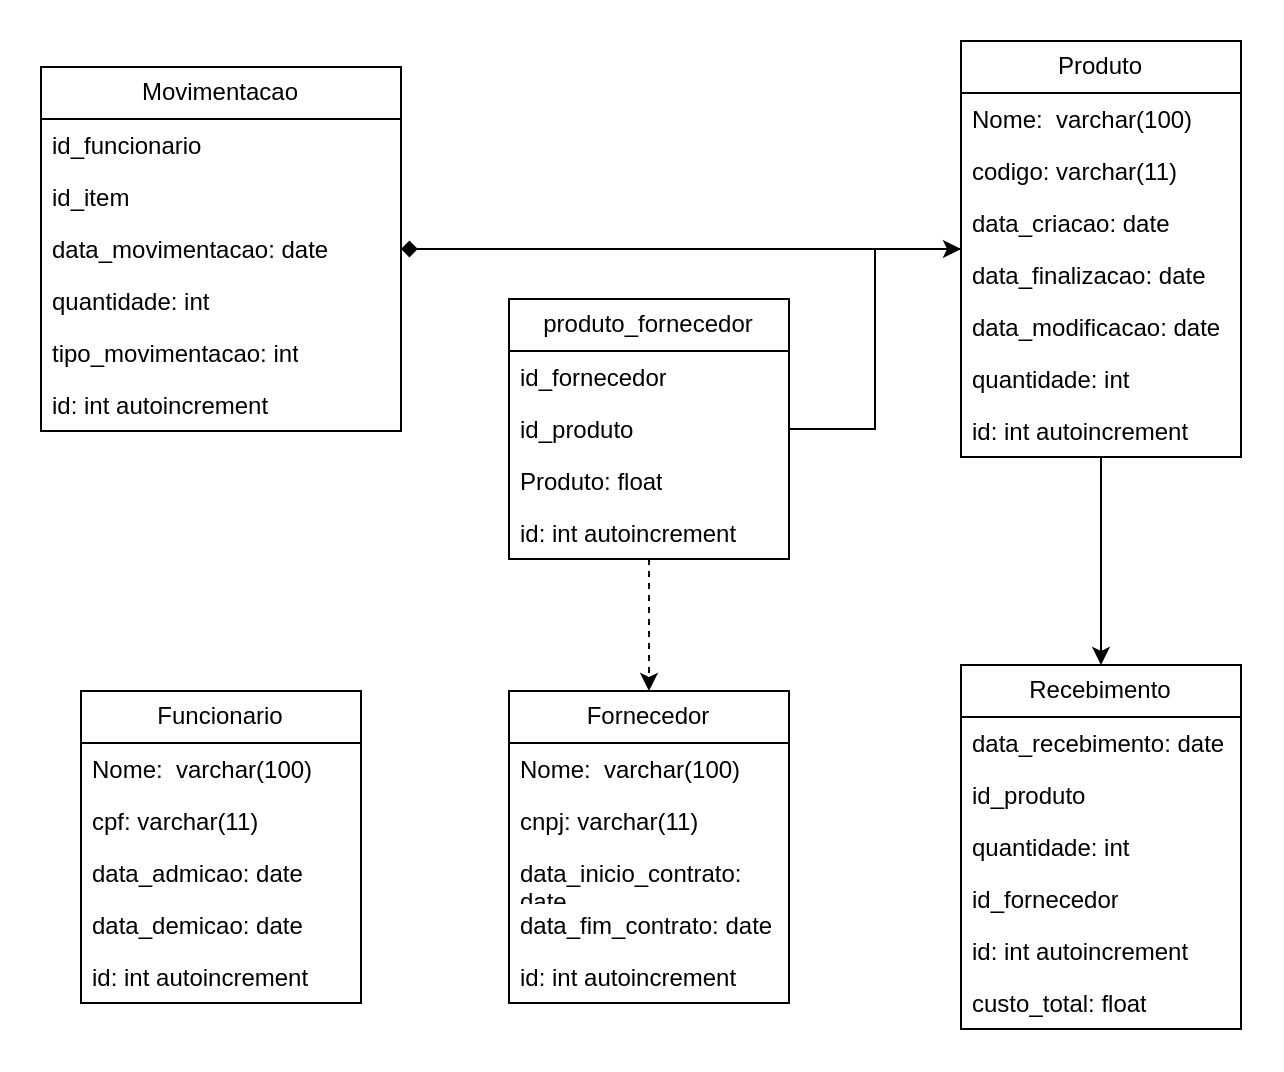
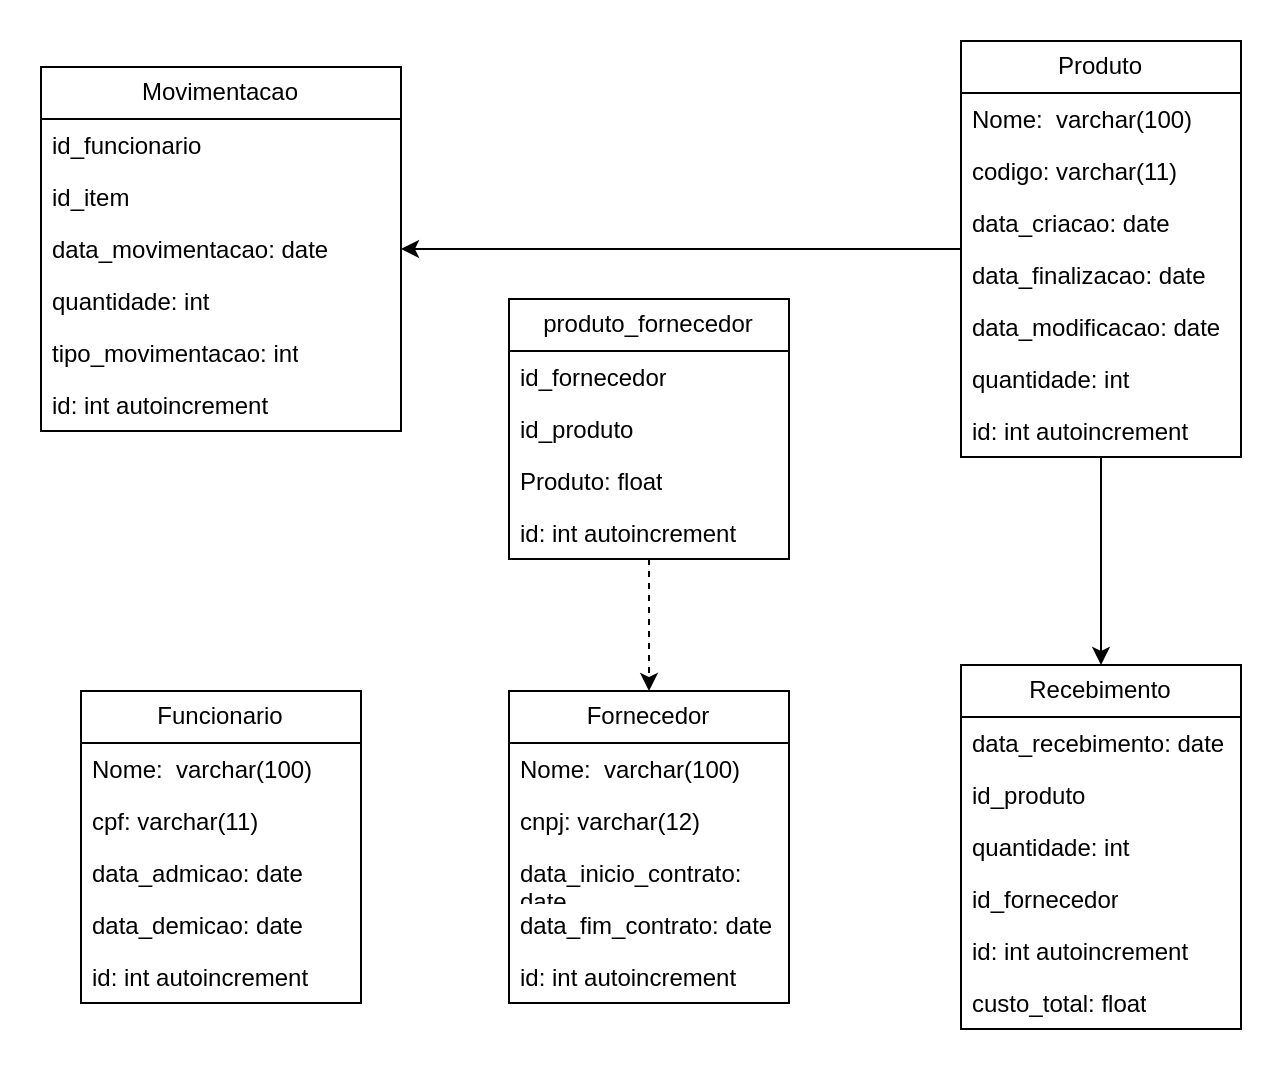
(417, 249) -> (416, 249)
(875, 384) -> none
(629, 823) -> (629, 823)
